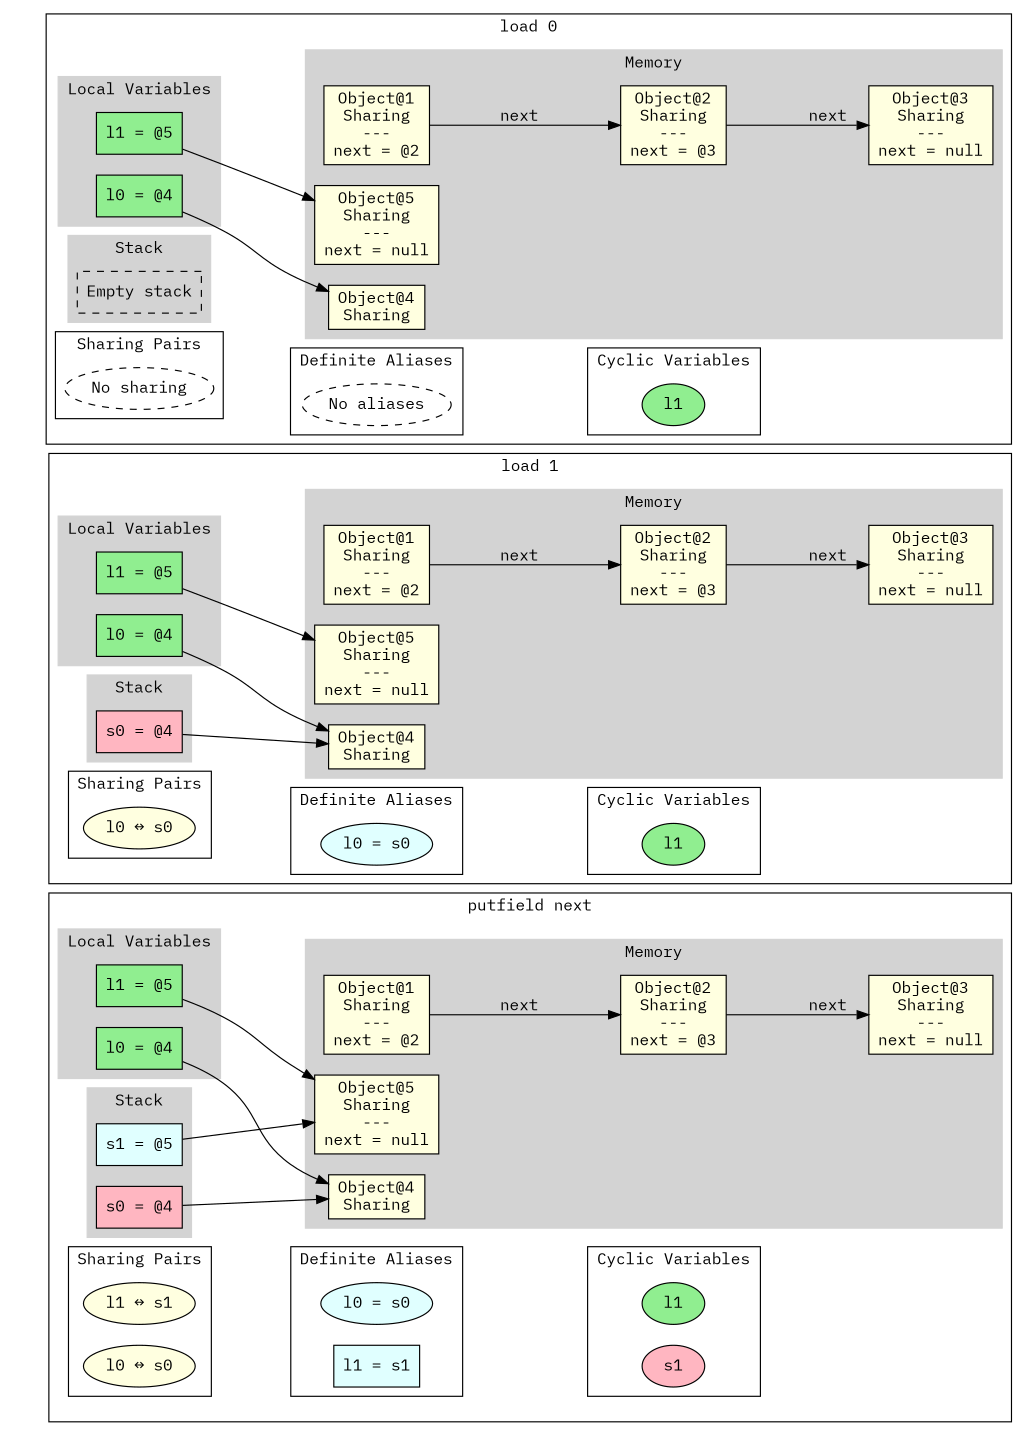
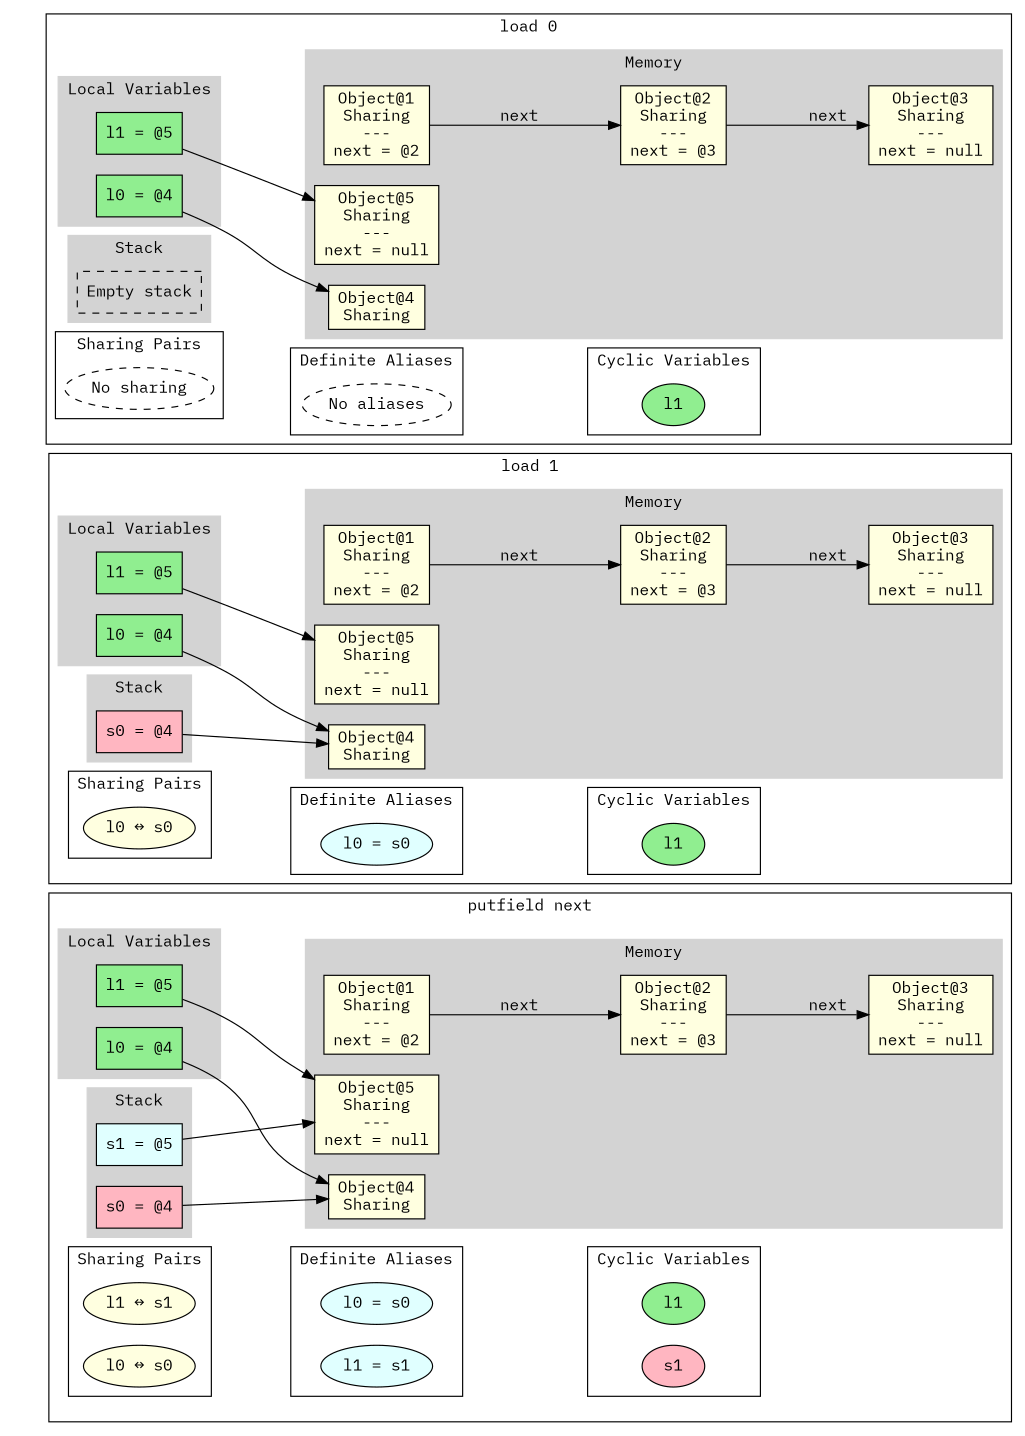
(377, 1366) -> (377, 1366)
